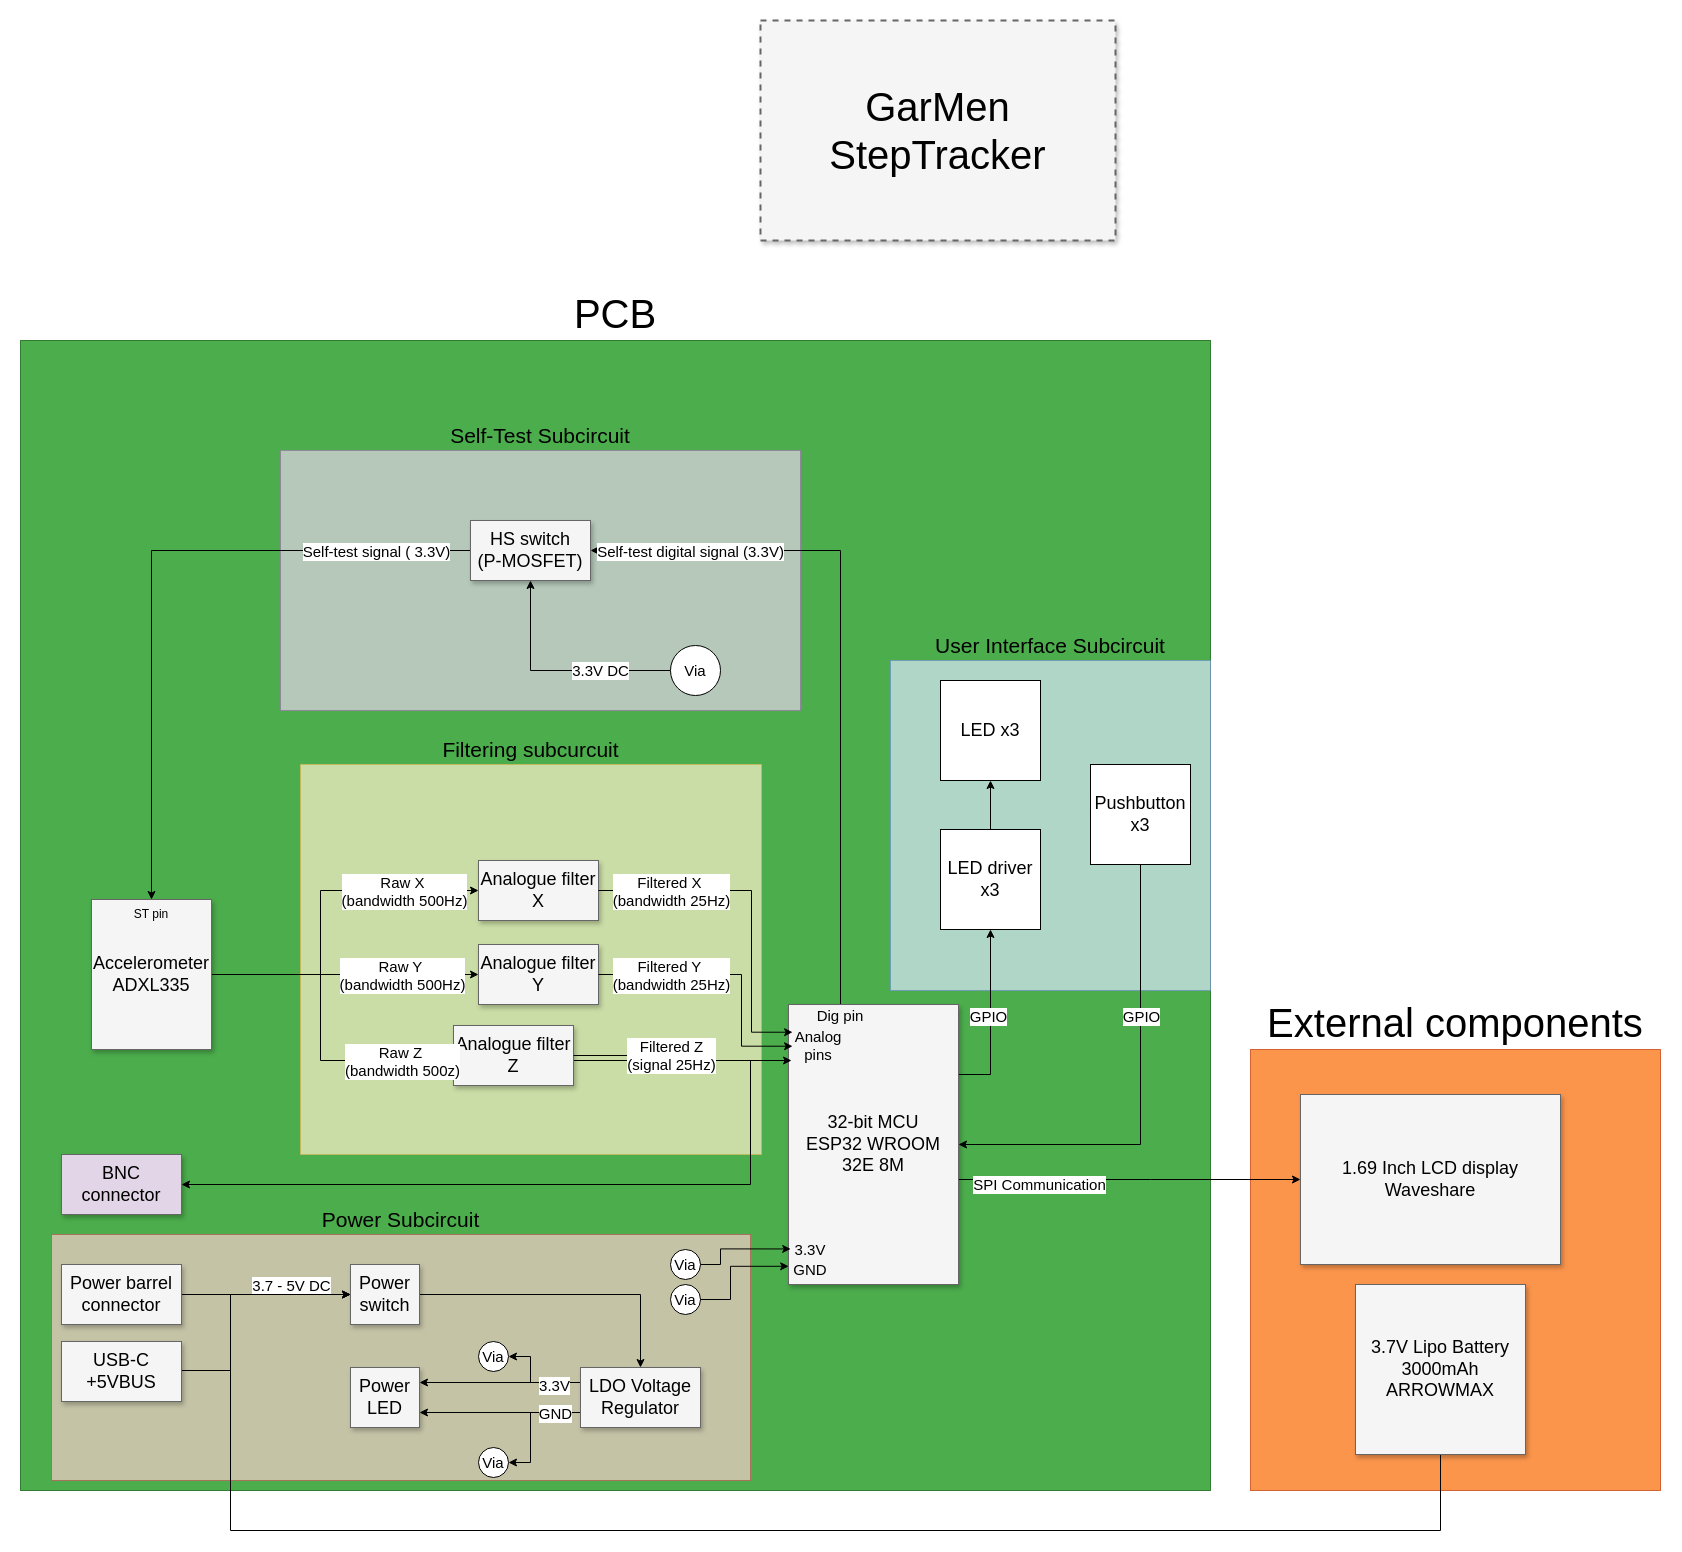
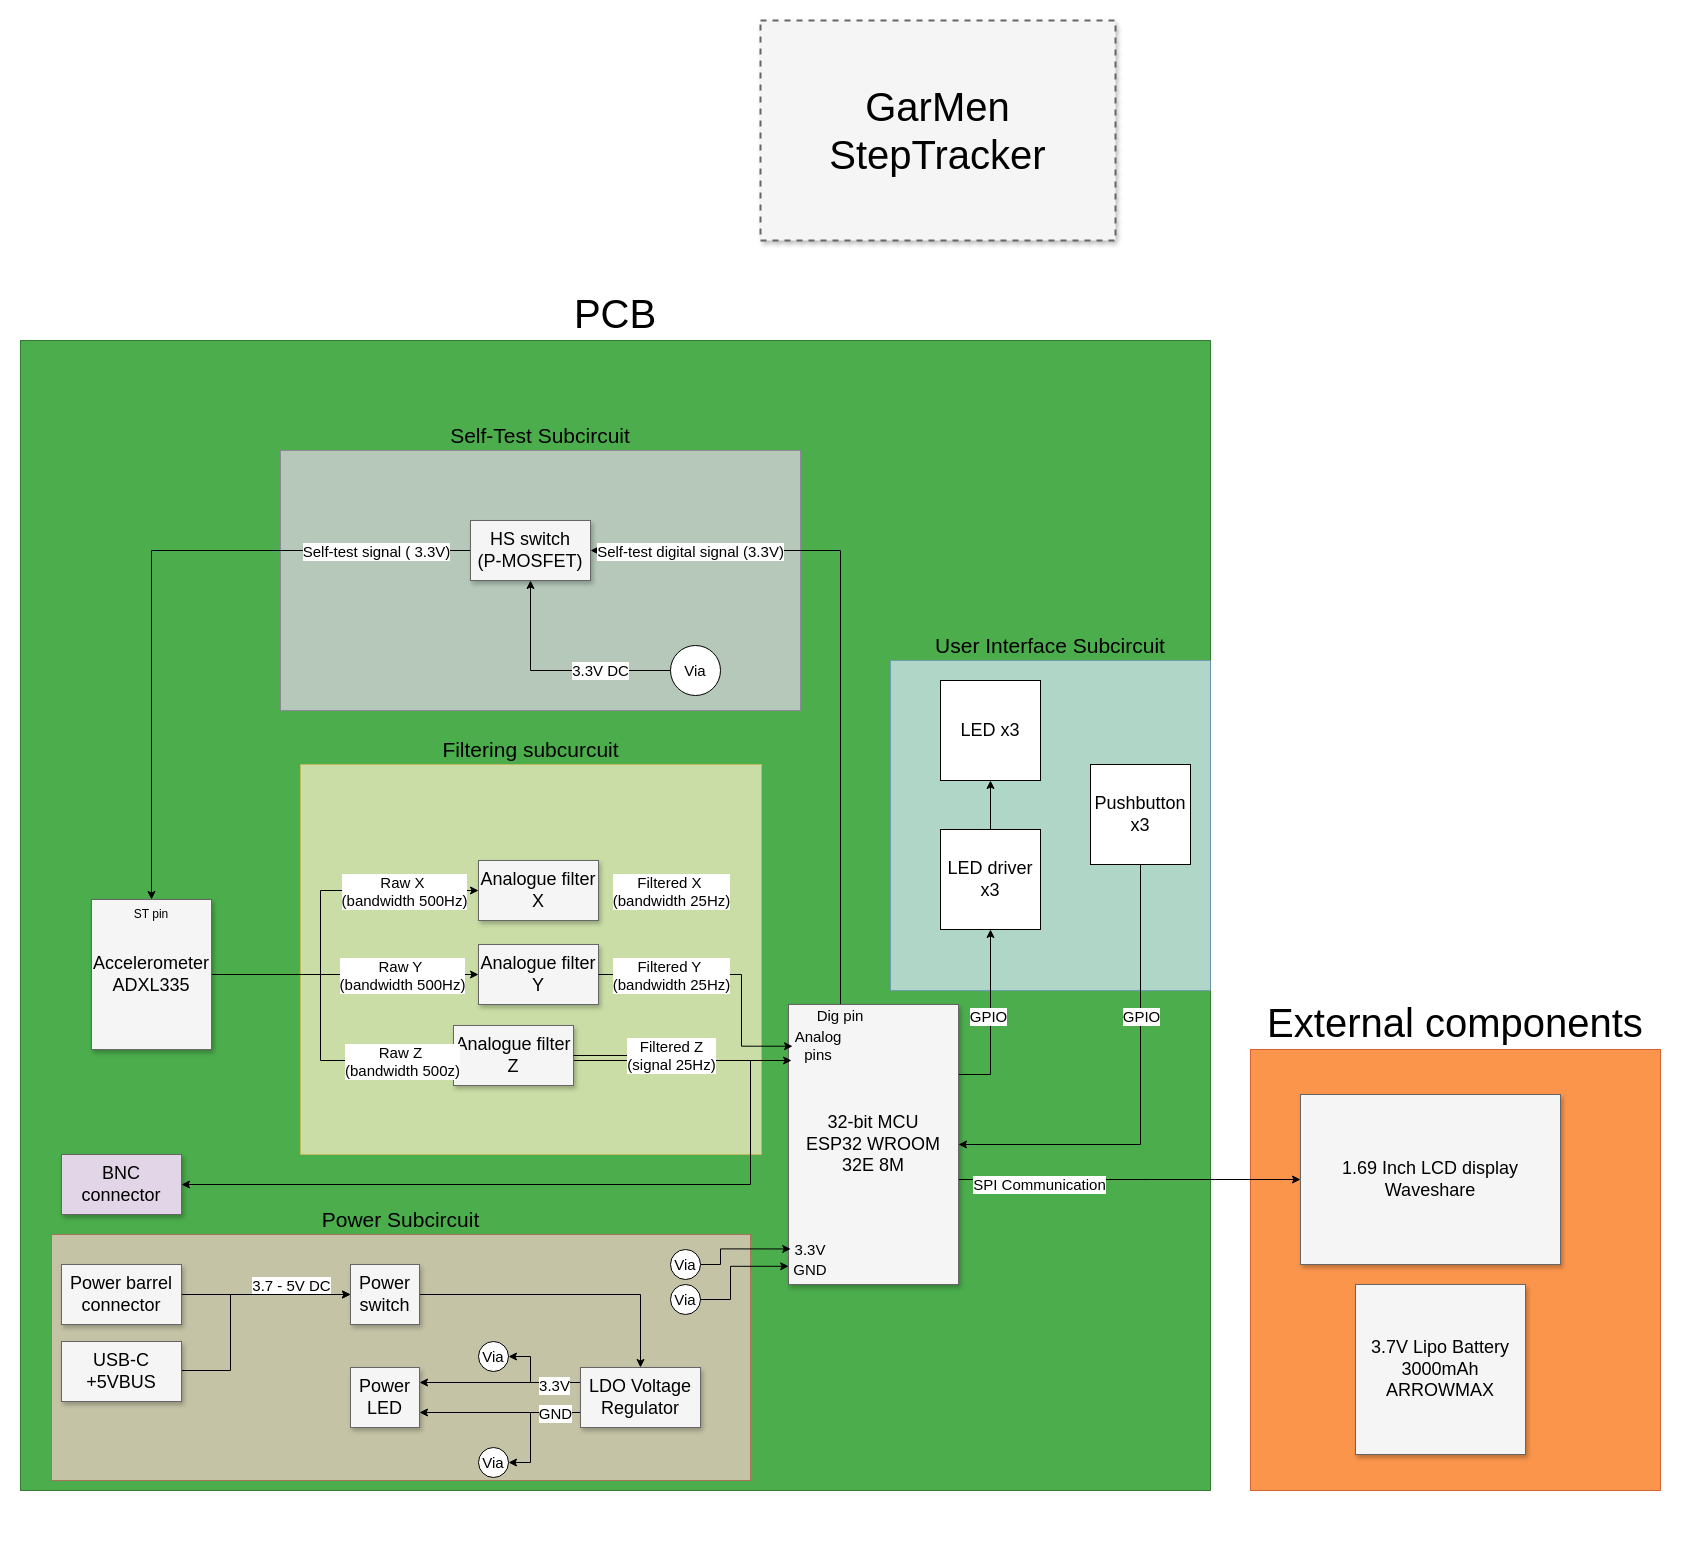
(752, 966) -> none
(795, 1531) -> none
